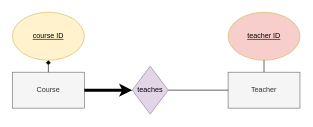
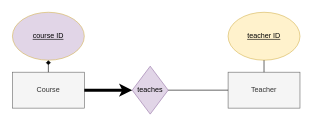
(48, 36) -> (48, 36)
(264, 36) -> (264, 36)
